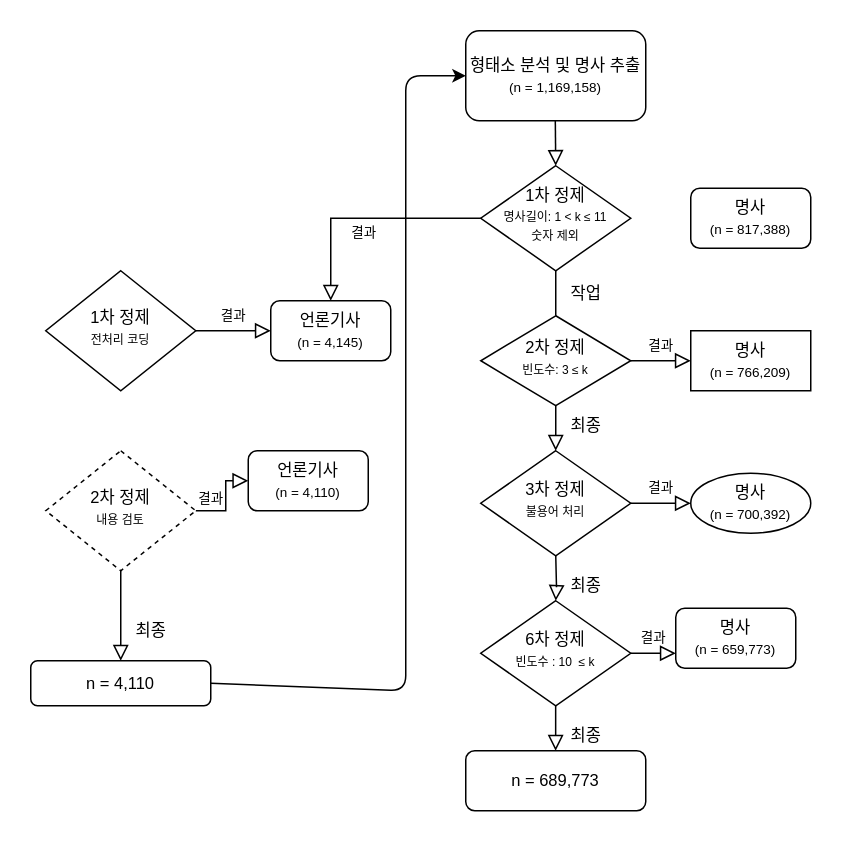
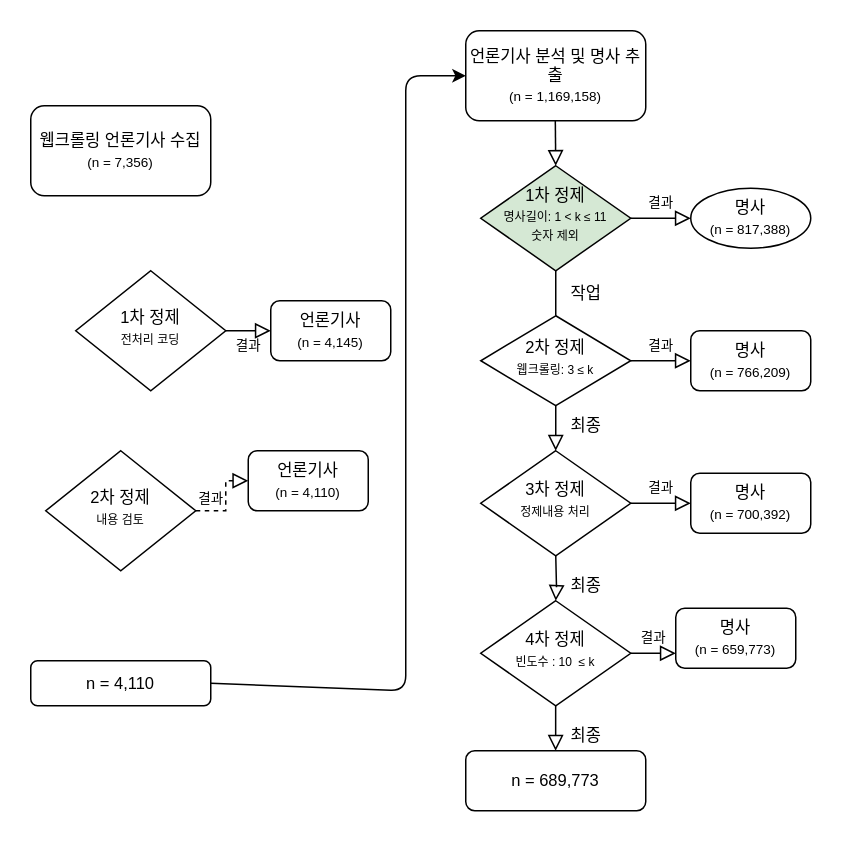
(556, 76) -> (556, 76)
none -> (121, 151)
(373, 218) -> (653, 218)
(556, 218) -> (556, 218)
(751, 218) -> (751, 218)
(121, 331) -> (151, 331)
(556, 358) -> (556, 358)
(751, 361) -> (751, 361)
(556, 500) -> (556, 500)
(751, 503) -> (751, 503)
(226, 509) -> (226, 509)
(121, 511) -> (121, 511)
(121, 608) -> none
(556, 650) -> (556, 650)
